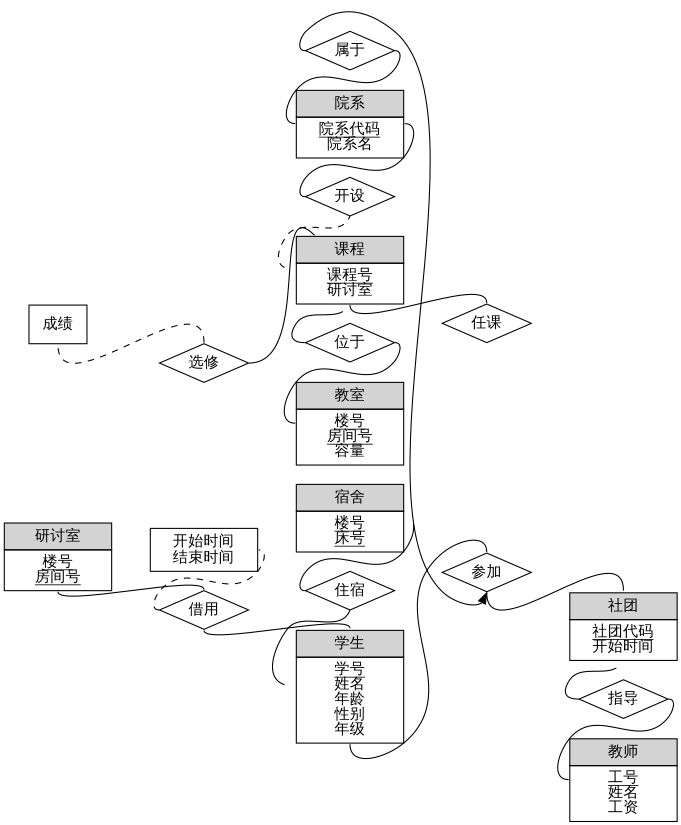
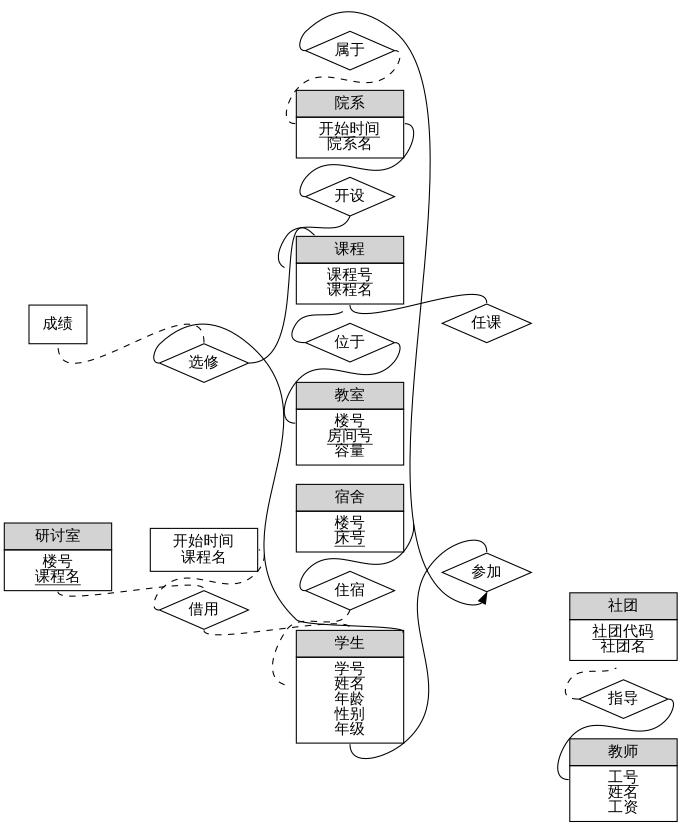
(336, 78) -> (336, 78)
(350, 129) -> (350, 129)
(315, 227) -> (315, 227)
(350, 290) -> (350, 290)
none -> (275, 474)
(204, 557) -> (204, 557)
(58, 577) -> (58, 577)
(131, 591) -> (131, 591)
(555, 592) -> none
(277, 629) -> (277, 629)
(283, 635) -> (283, 635)
(623, 646) -> (623, 646)
(578, 674) -> (578, 674)
